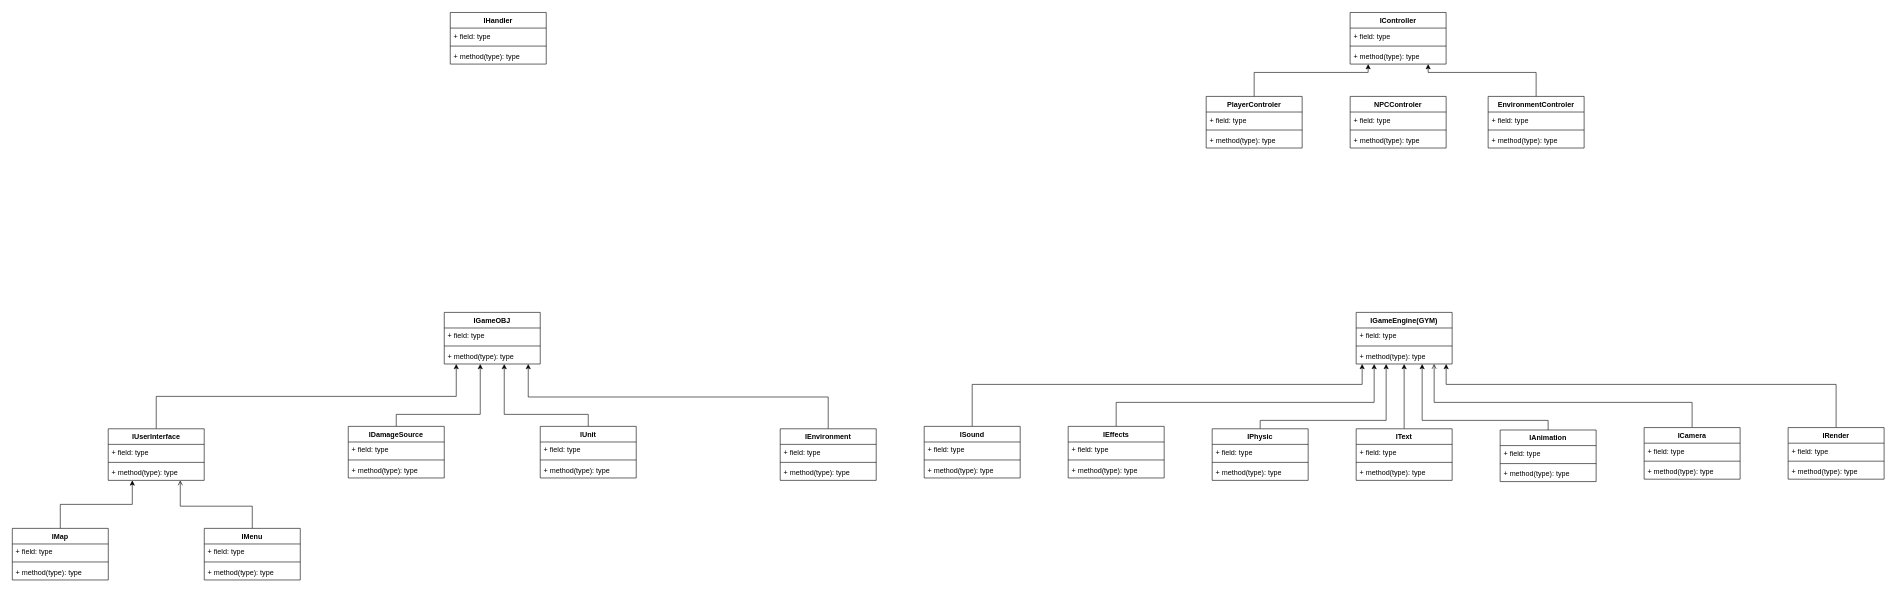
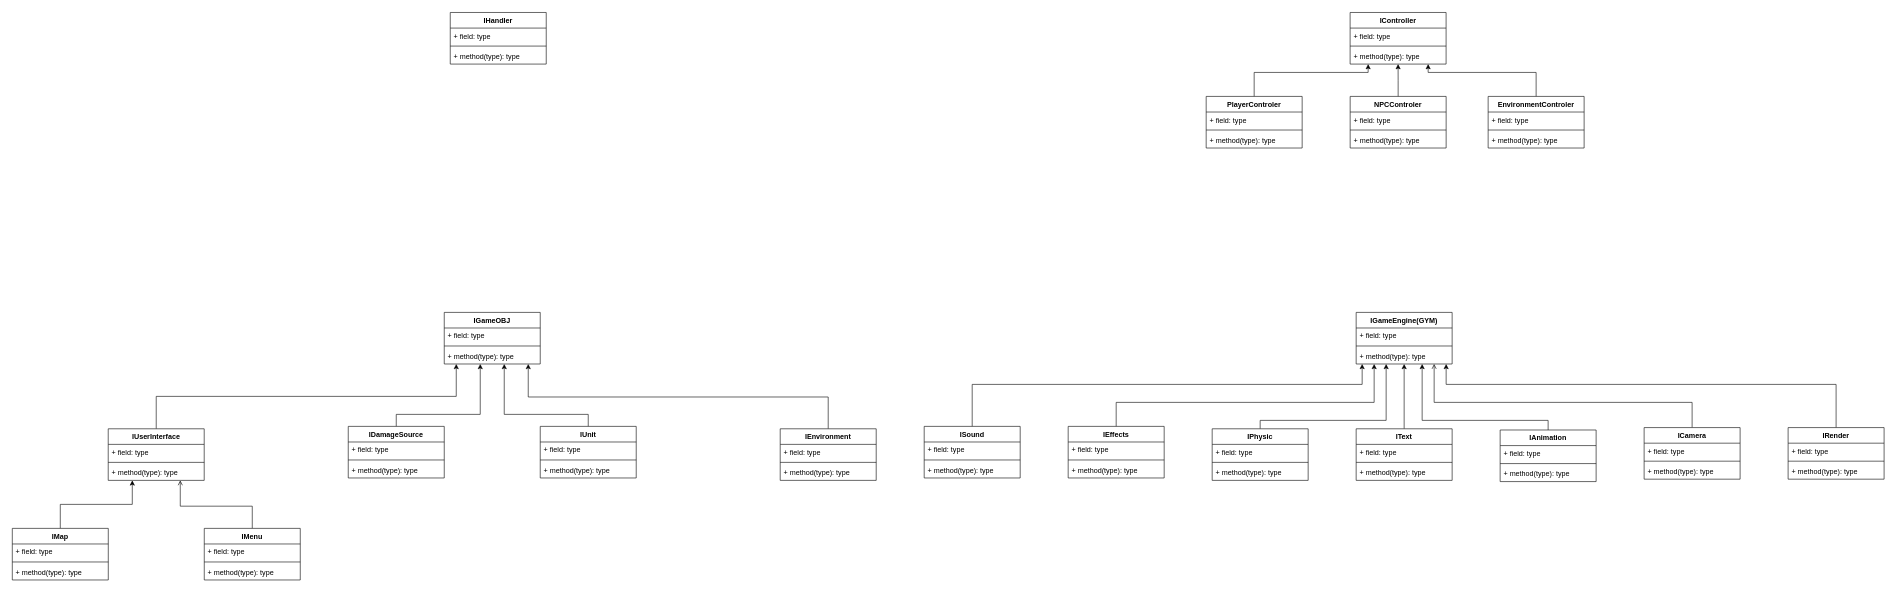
none -> (1398, 69)
